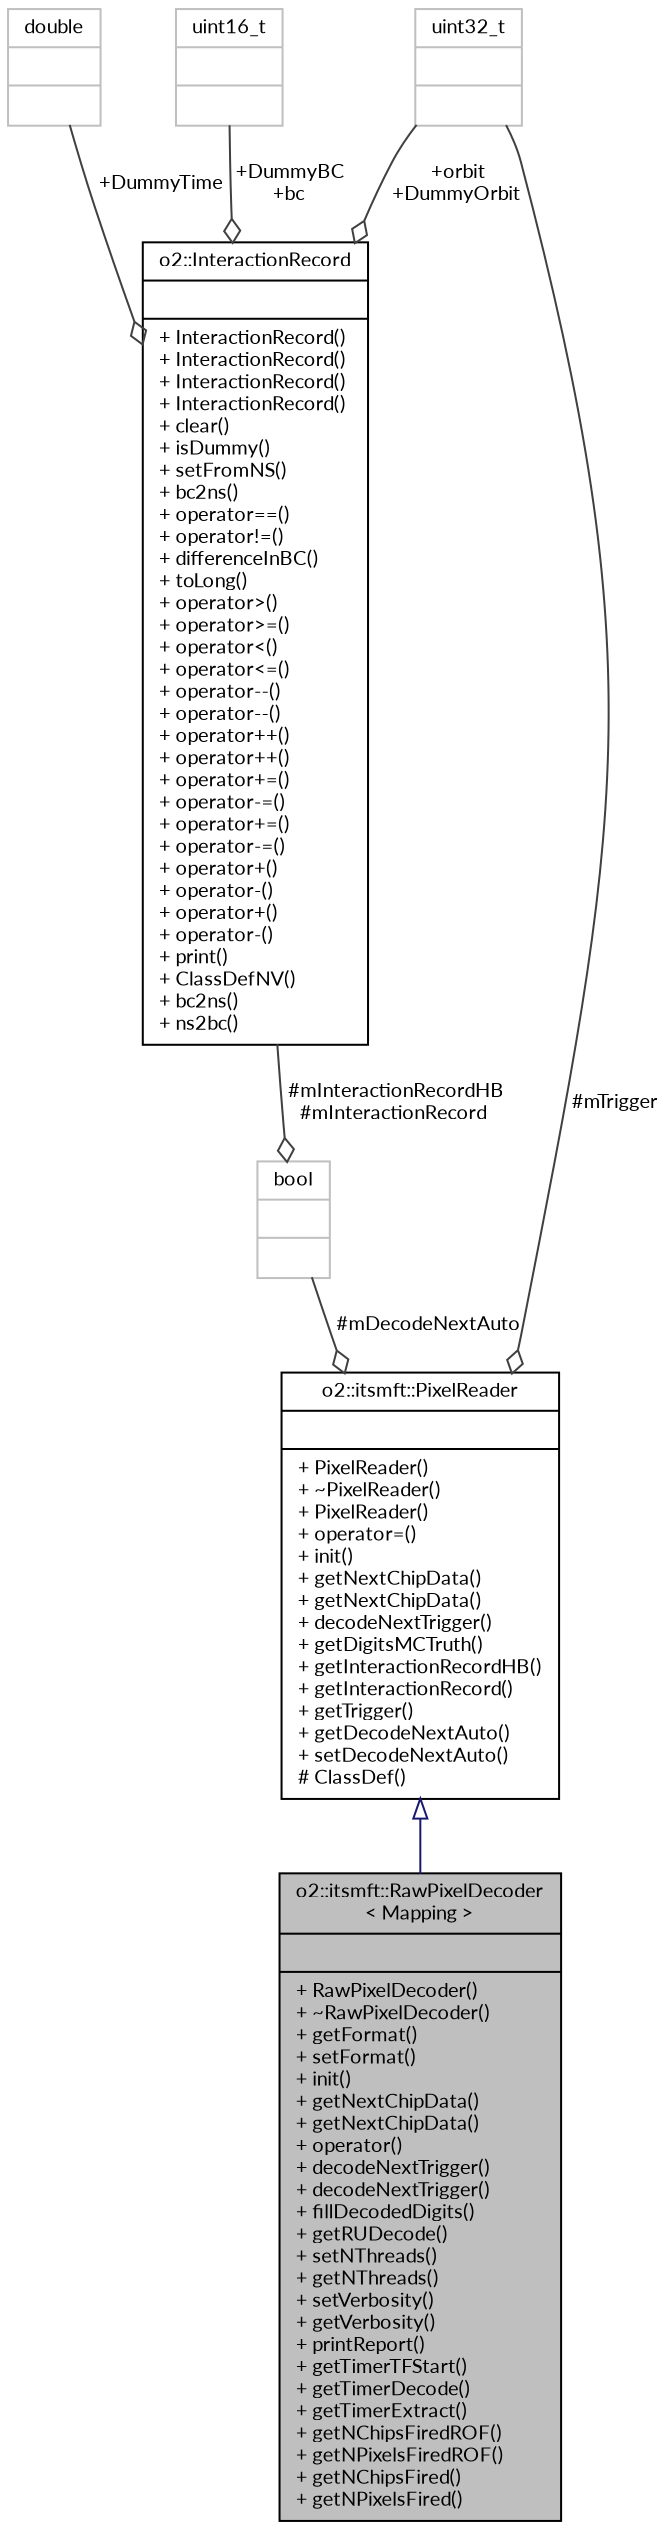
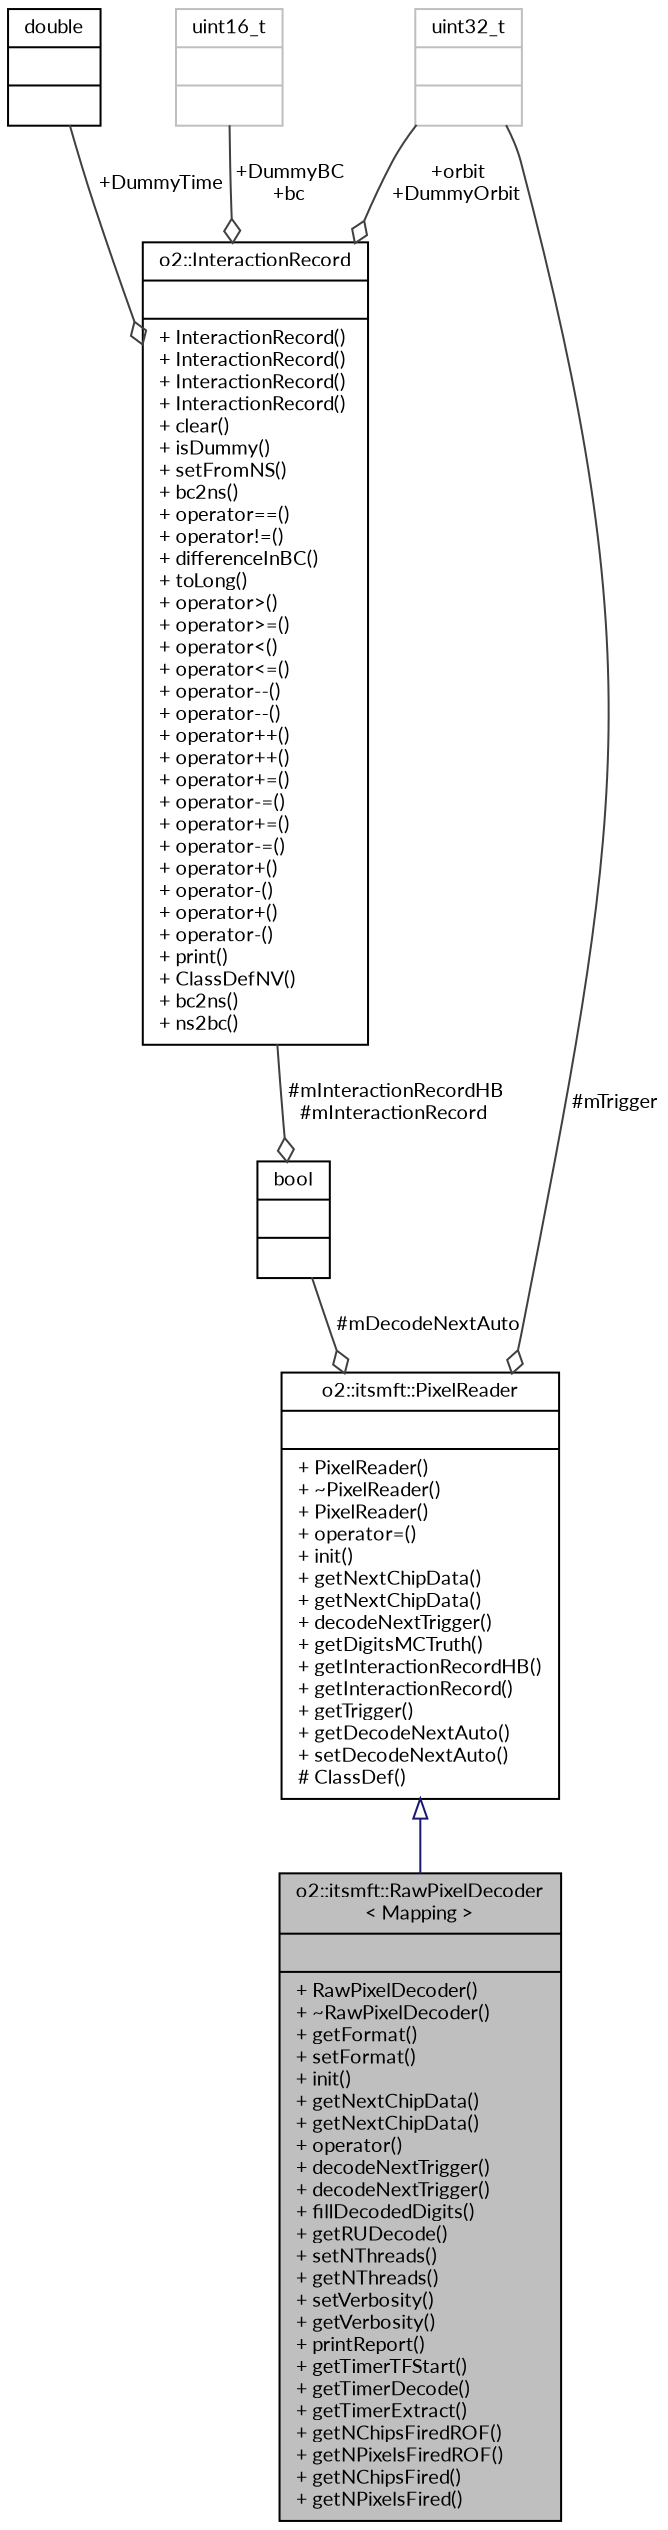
(54, 67) -> (54, 67)
(294, 1220) -> (294, 1220)
